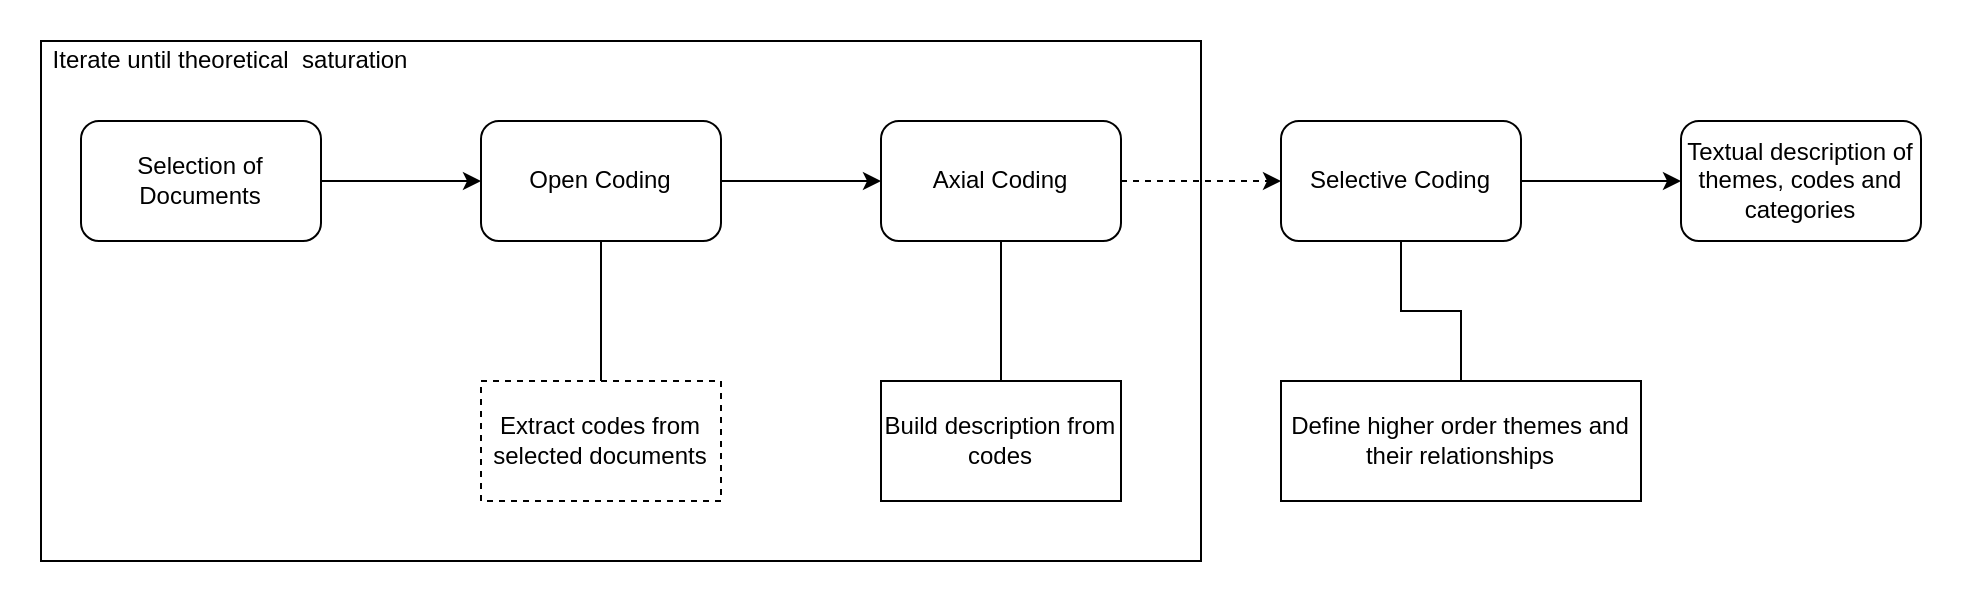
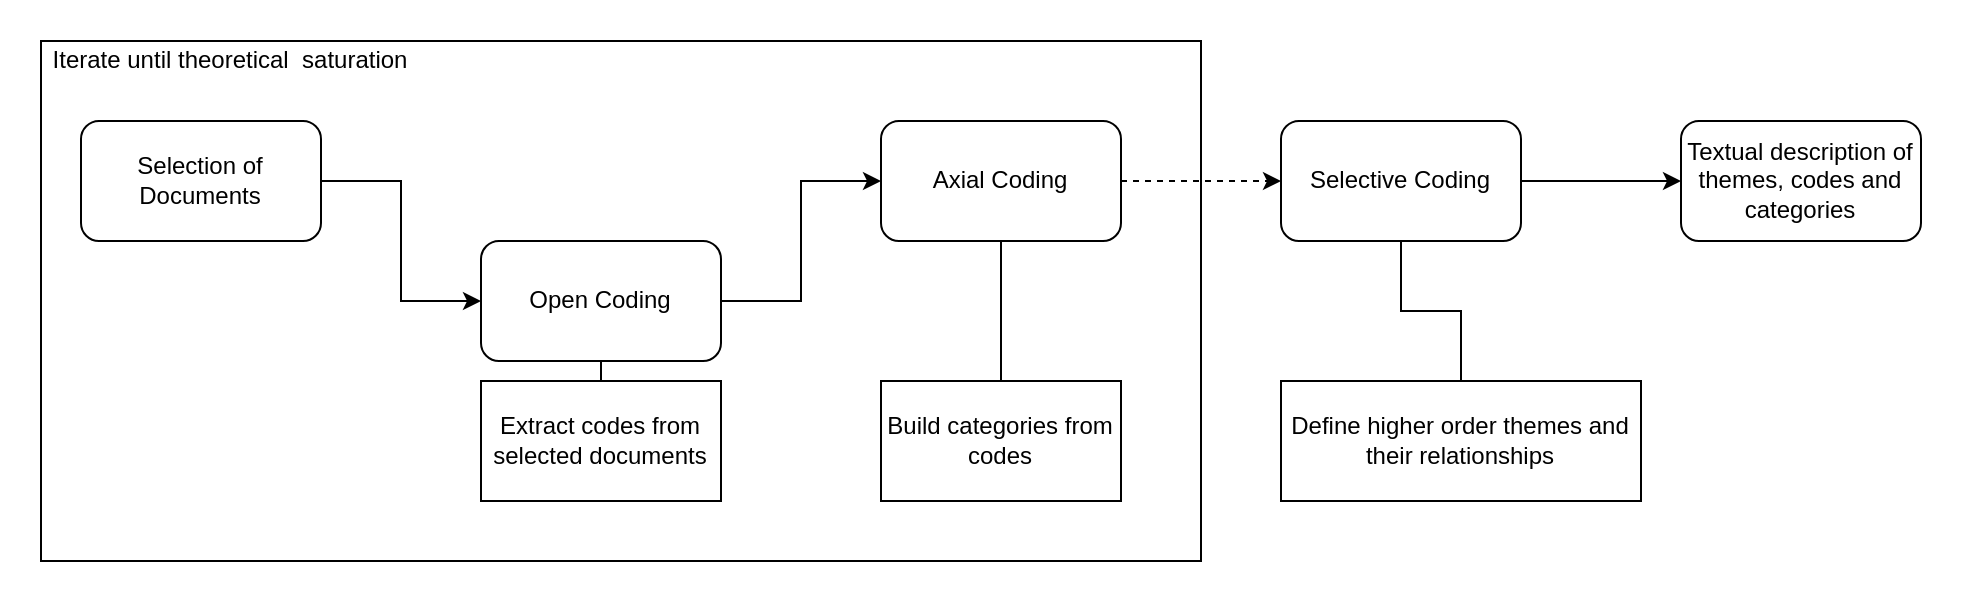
(601, 181) -> (601, 301)
(601, 441) -> (601, 441)
(1001, 441) -> (1001, 441)
